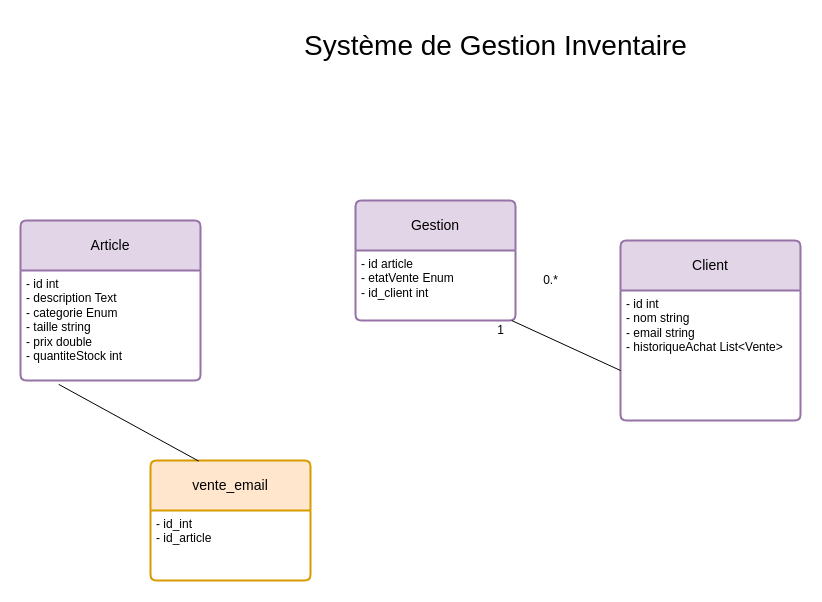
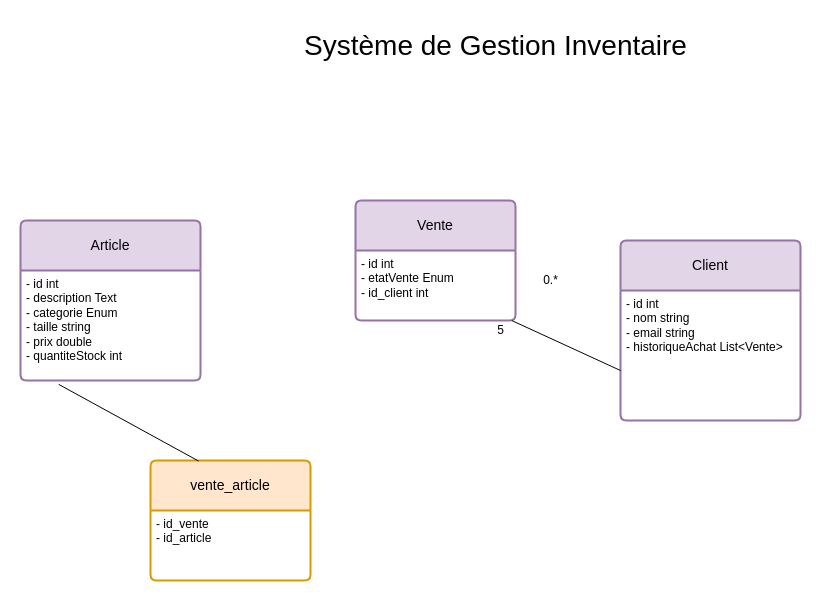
(436, 226) -> (436, 226)
(412, 279) -> (412, 279)
(501, 331) -> (501, 331)
(231, 486) -> (231, 486)
(191, 532) -> (191, 532)
